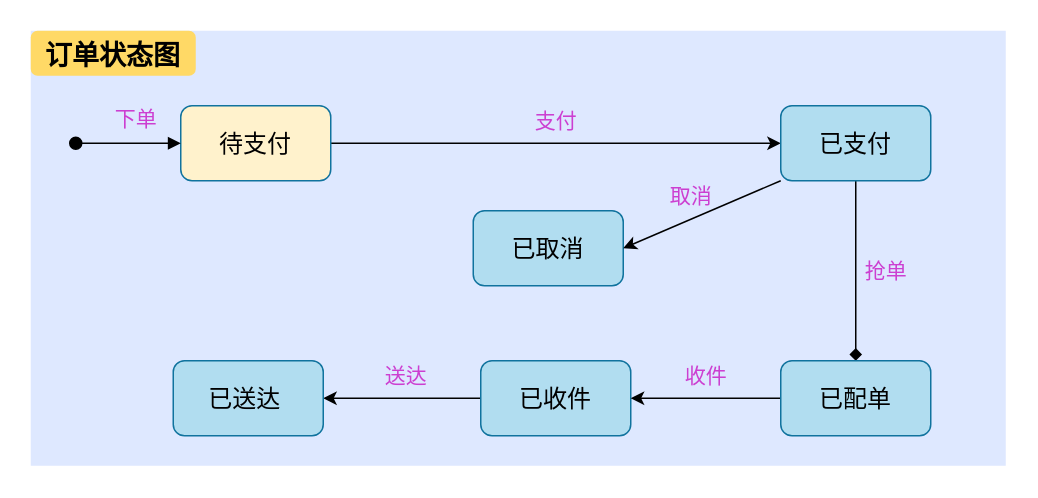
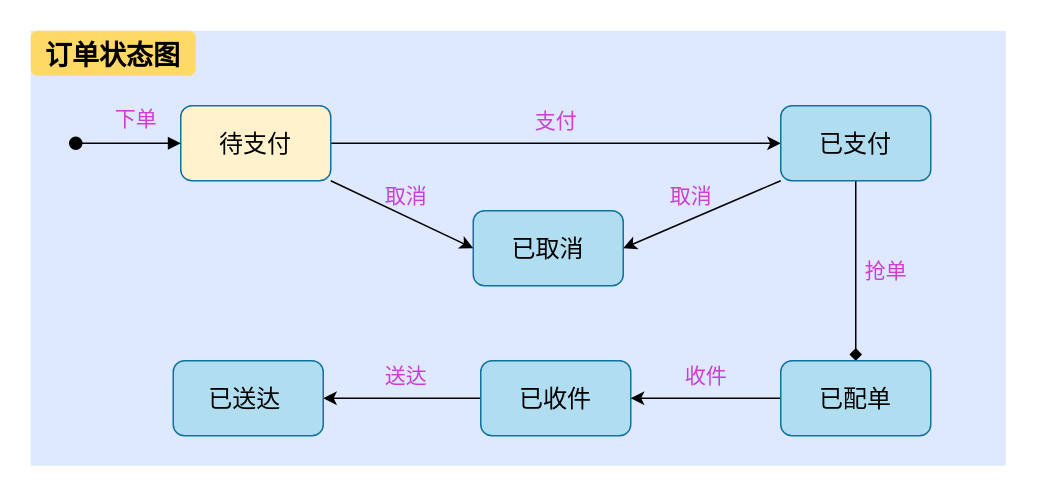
none -> (398, 212)
